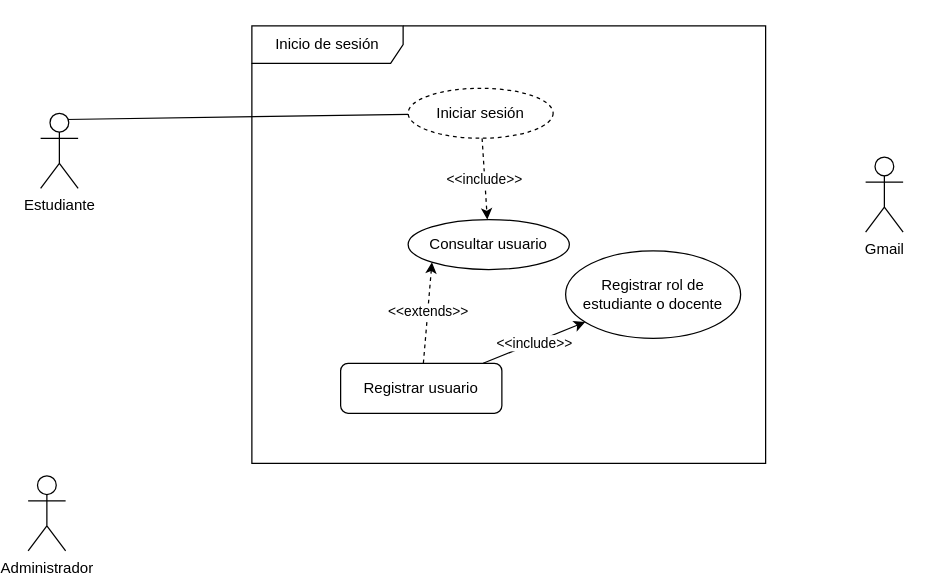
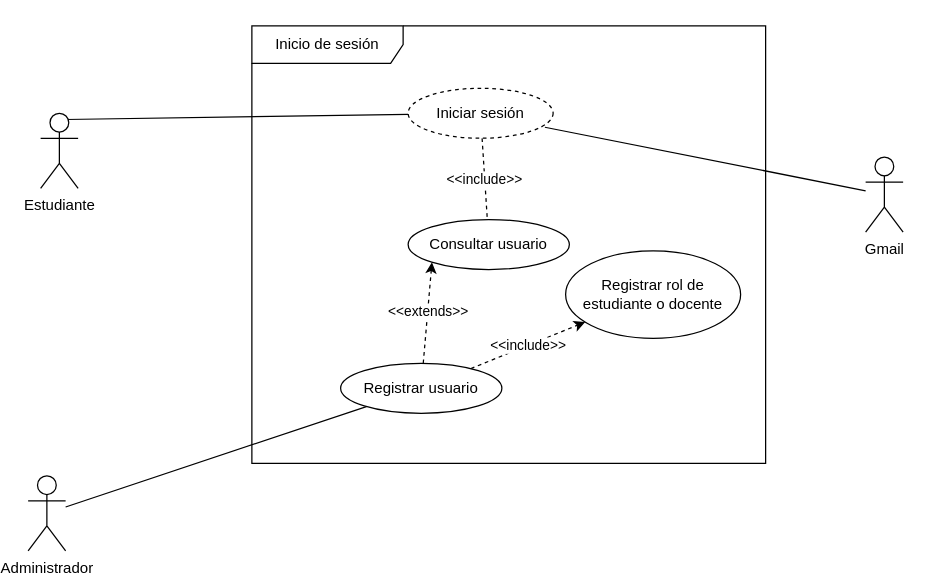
none -> (705, 159)
(487, 209) -> (487, 213)
(530, 344) -> (523, 347)
(421, 388) -> (421, 388)
none -> (216, 457)
